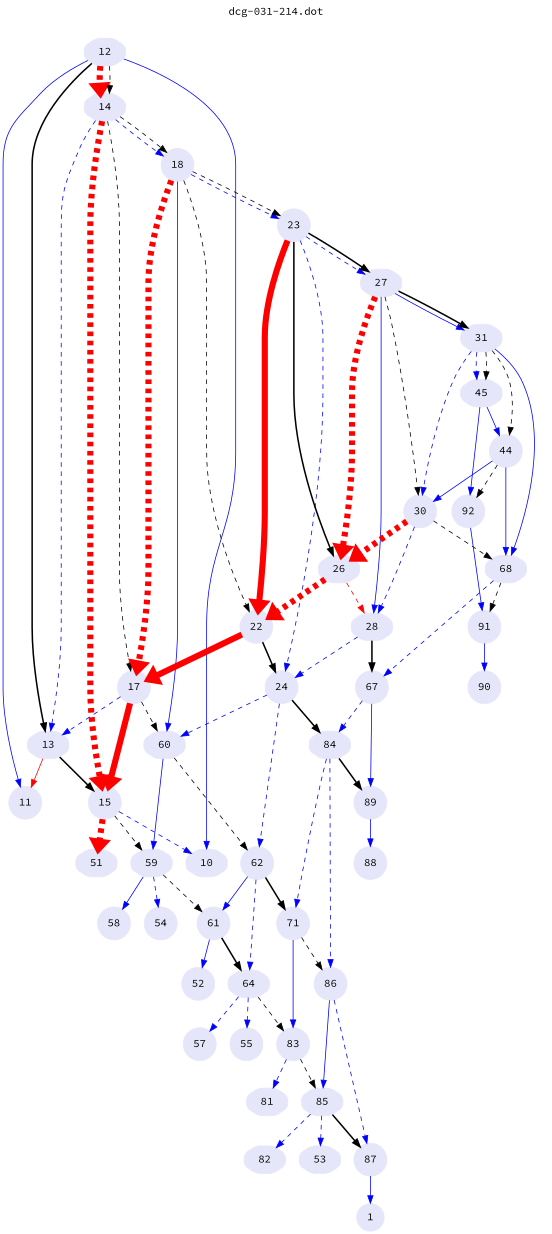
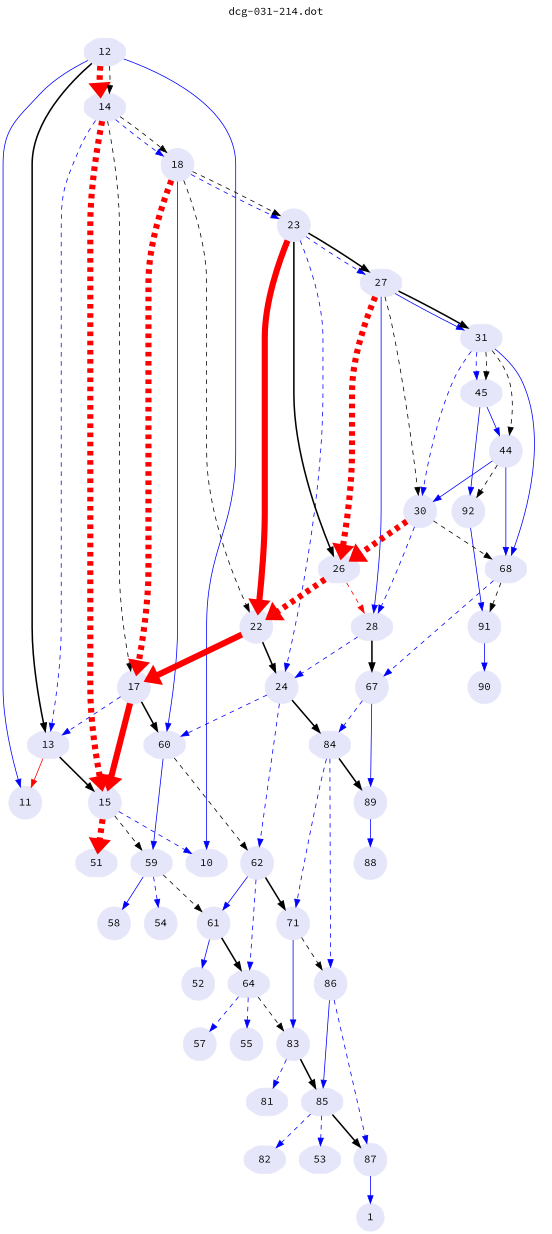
(148, 713) -> (148, 713)
(306, 1070) -> (306, 1070)
